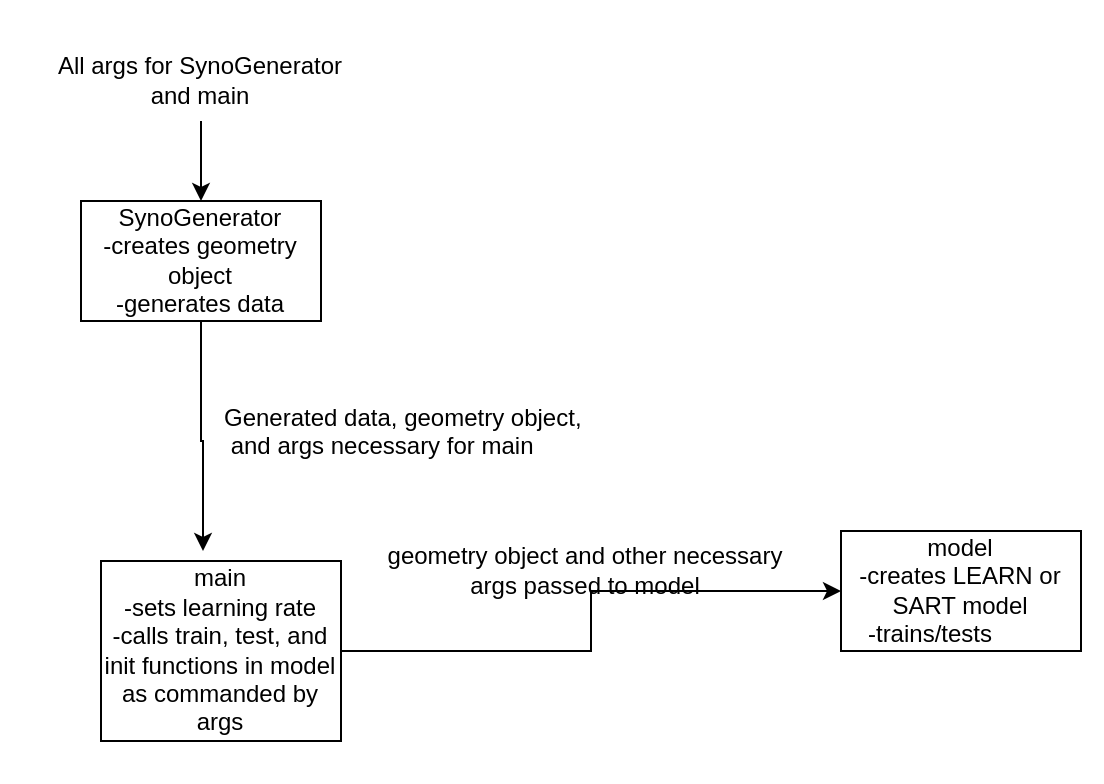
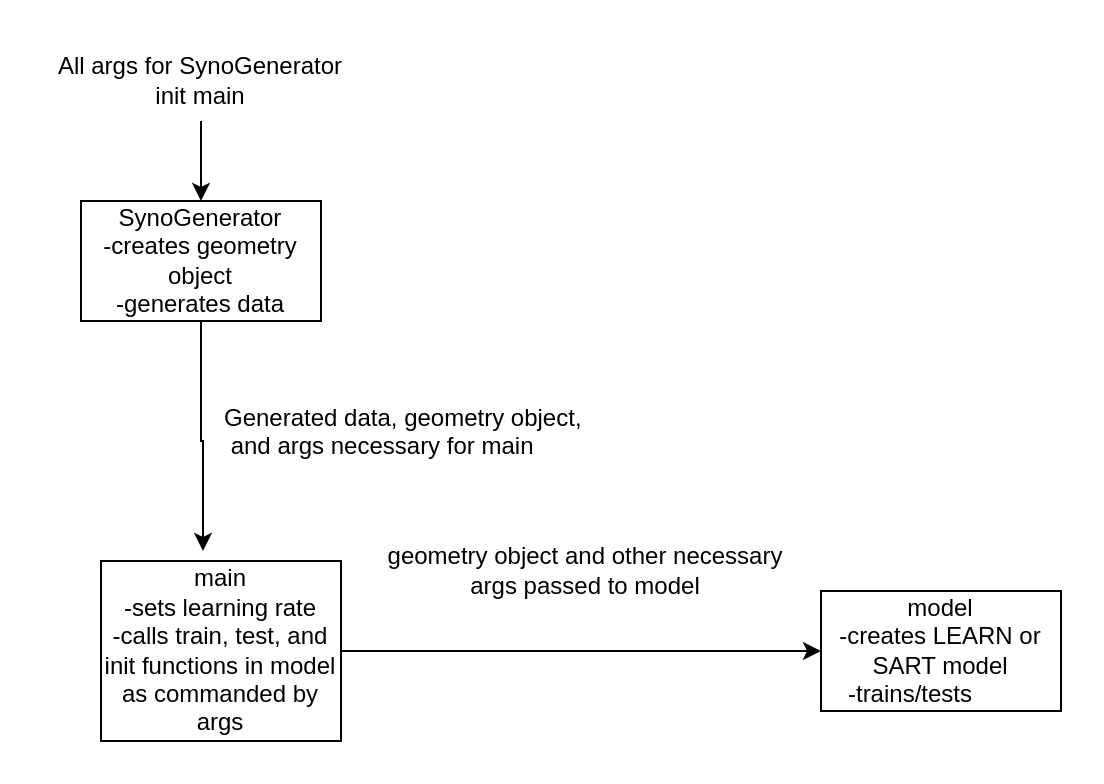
(201, 81) -> (201, 81)
(961, 591) -> (941, 651)
